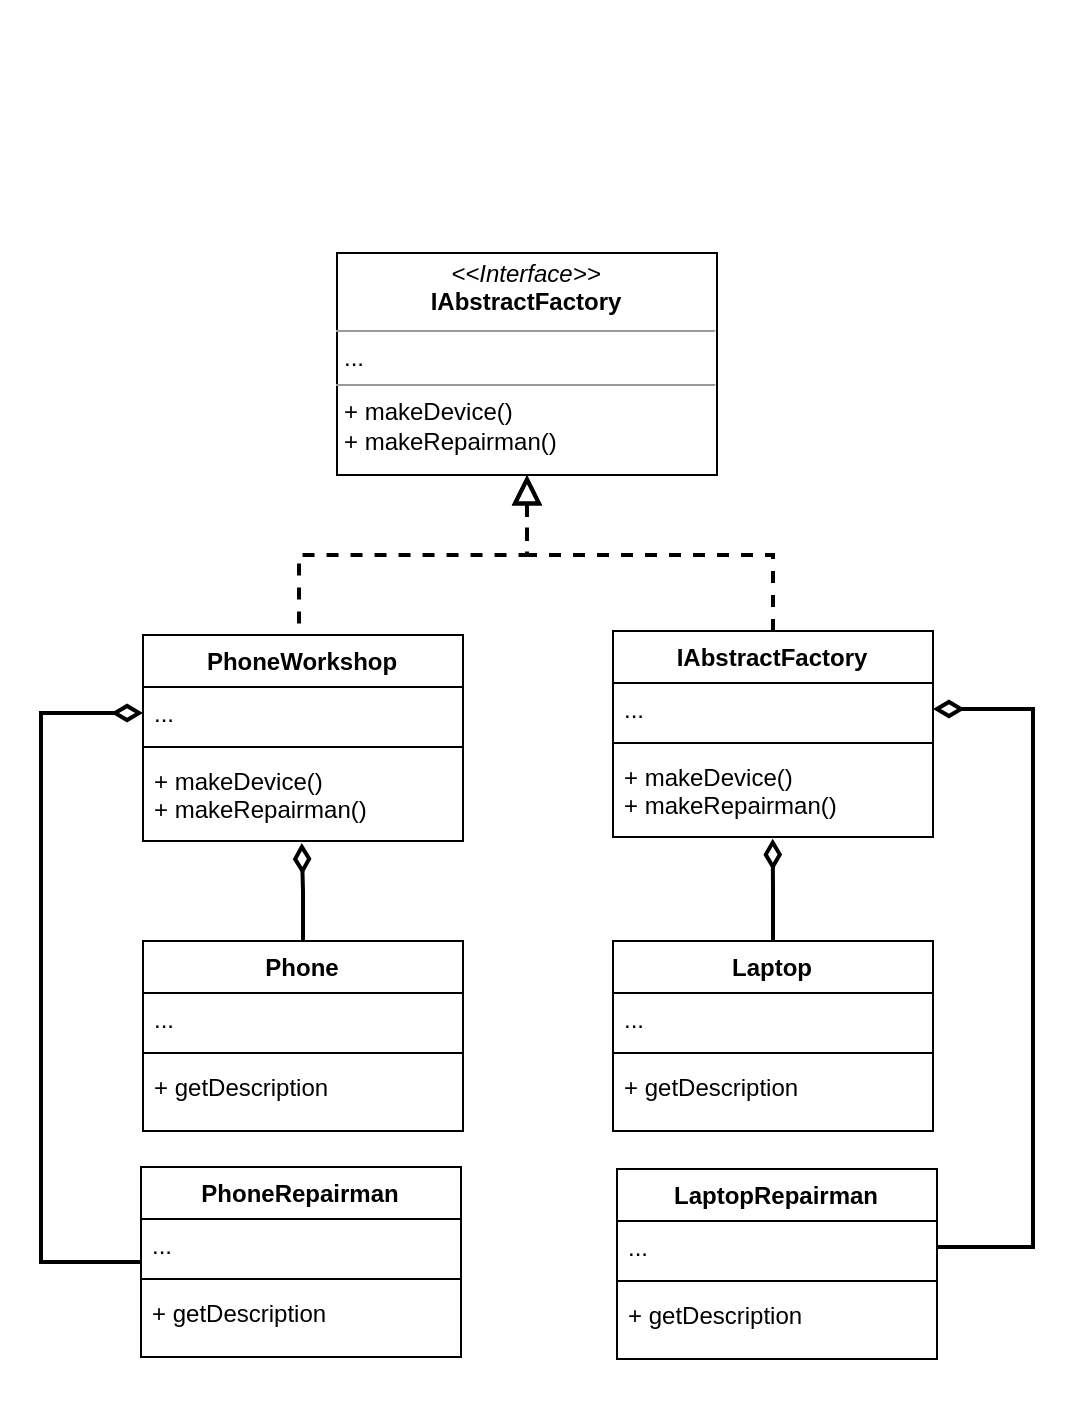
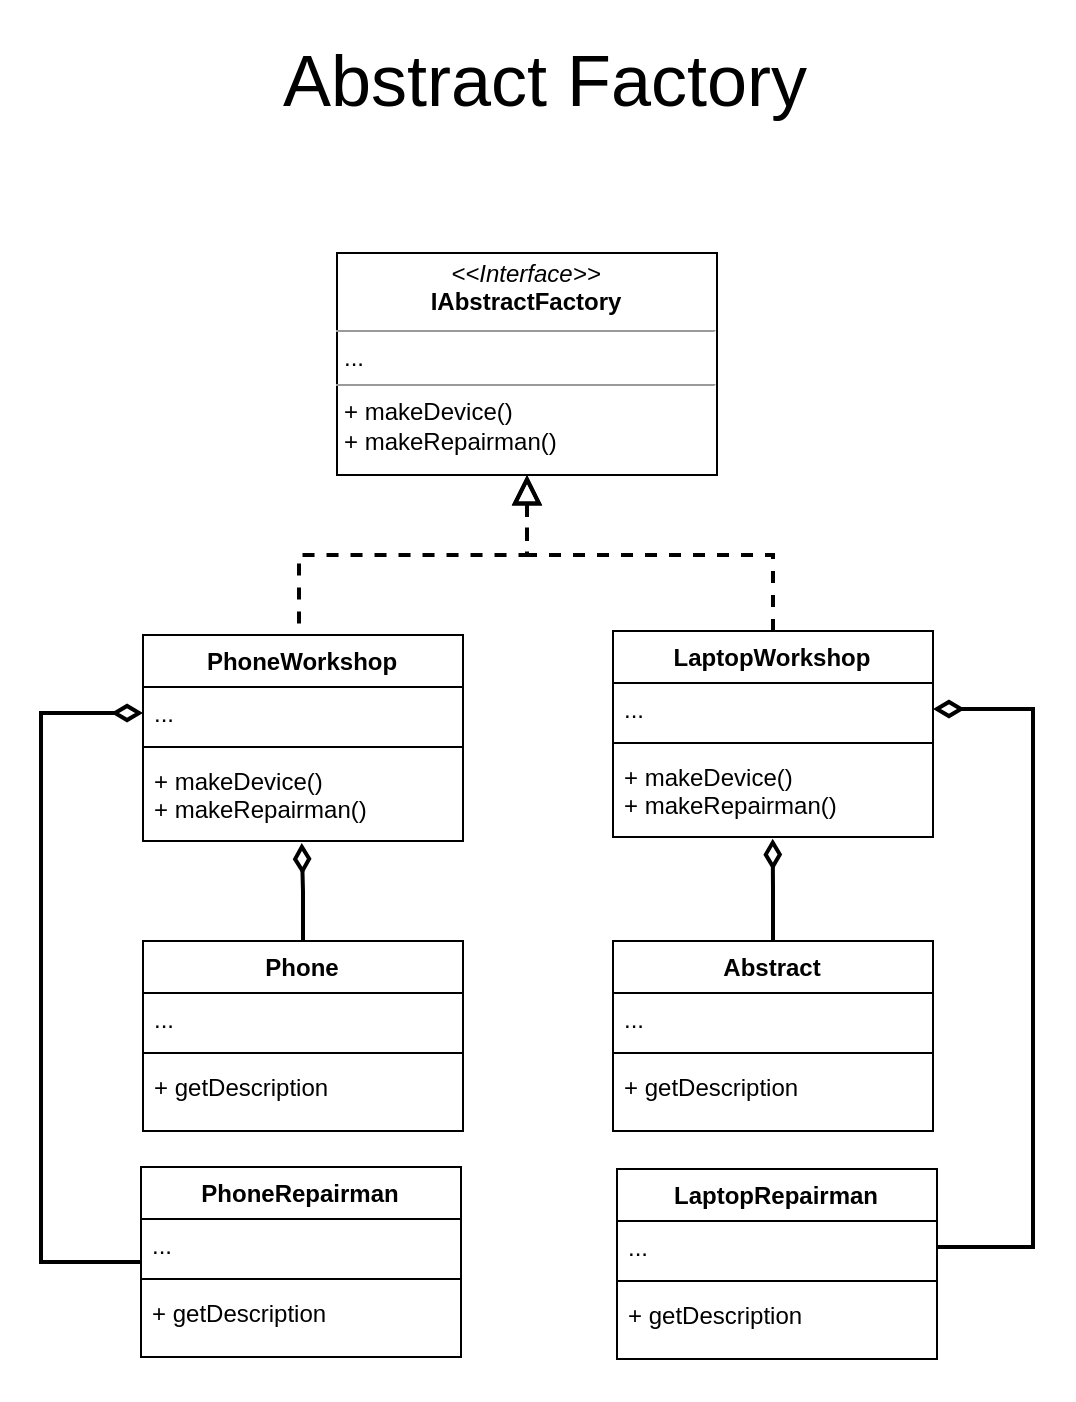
none -> (546, 81)
(772, 658) -> (772, 658)
(772, 968) -> (772, 968)
